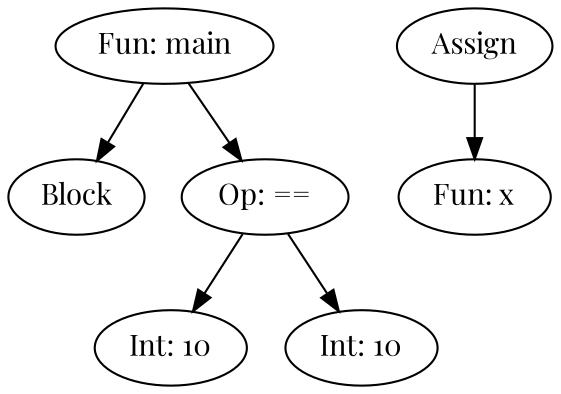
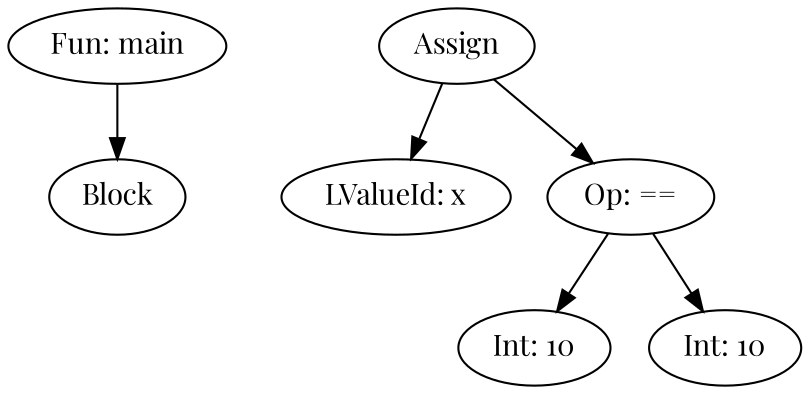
(209, 113) -> (535, 114)
(475, 197) -> (396, 197)
